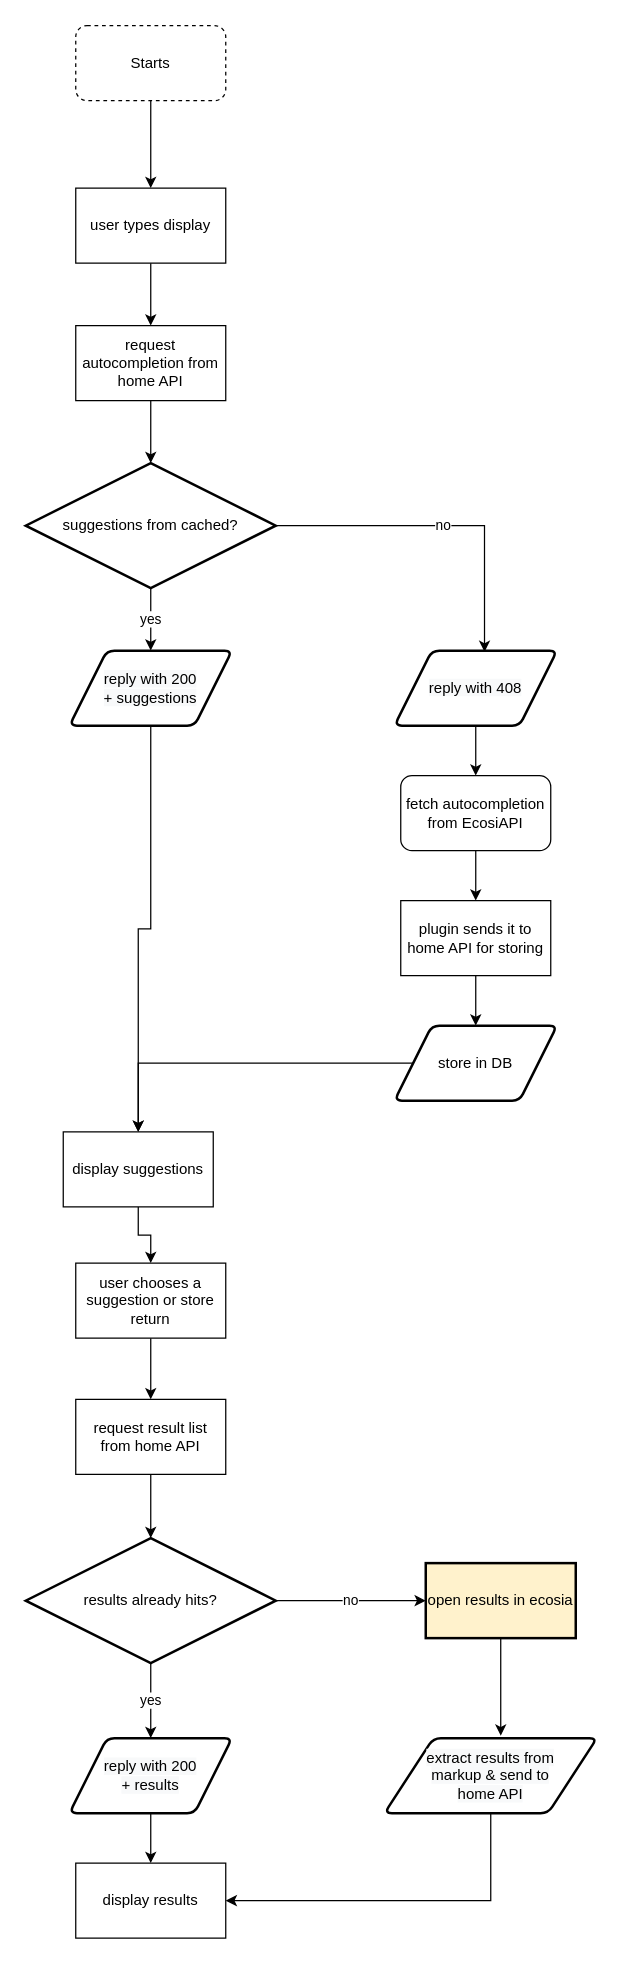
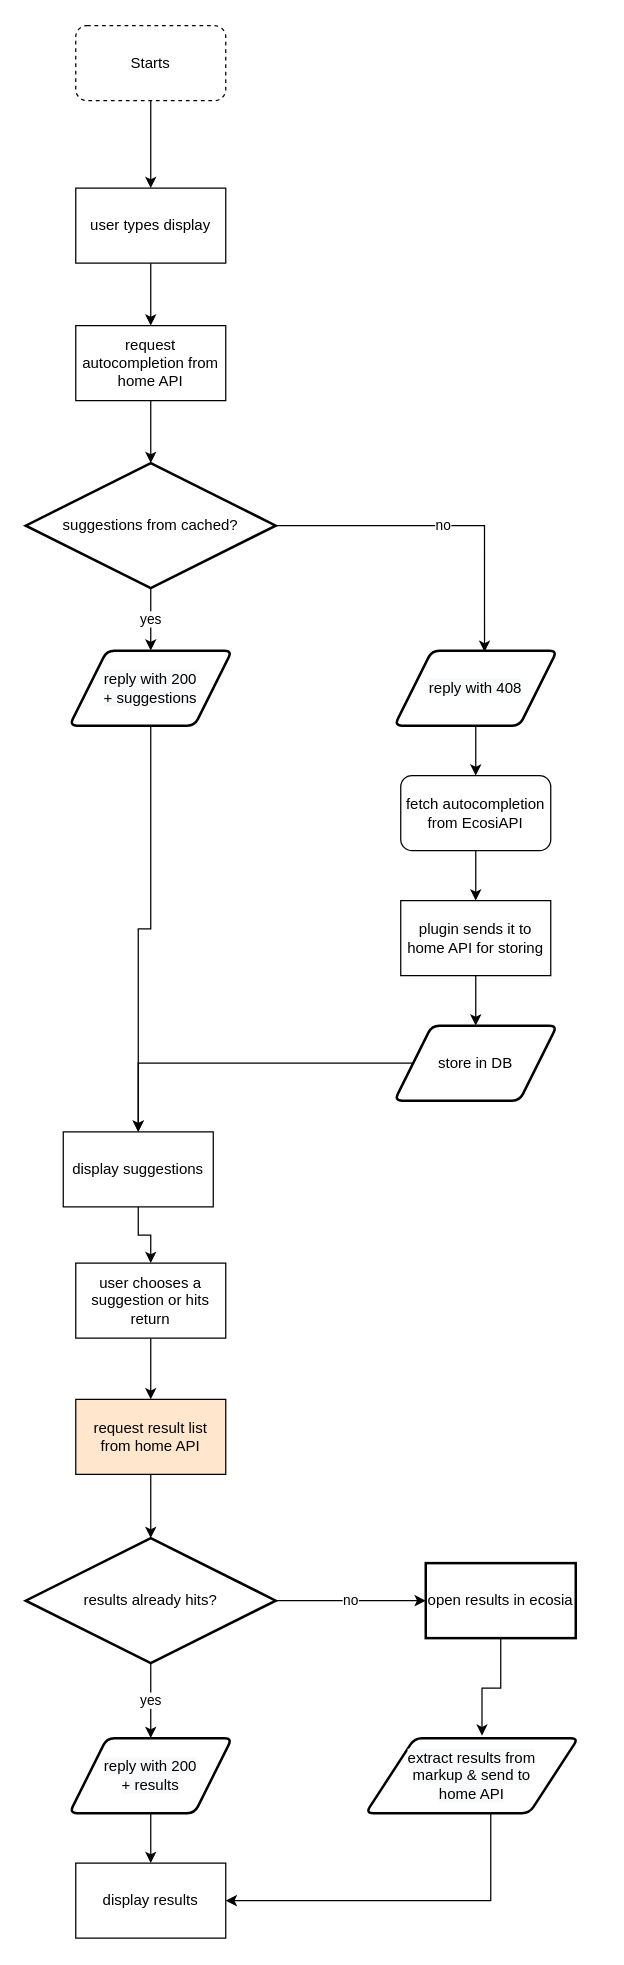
(151, 1301) -> (151, 1301)
(151, 1437) -> (151, 1437)
(501, 1601) -> (501, 1601)
(491, 1776) -> (472, 1776)
